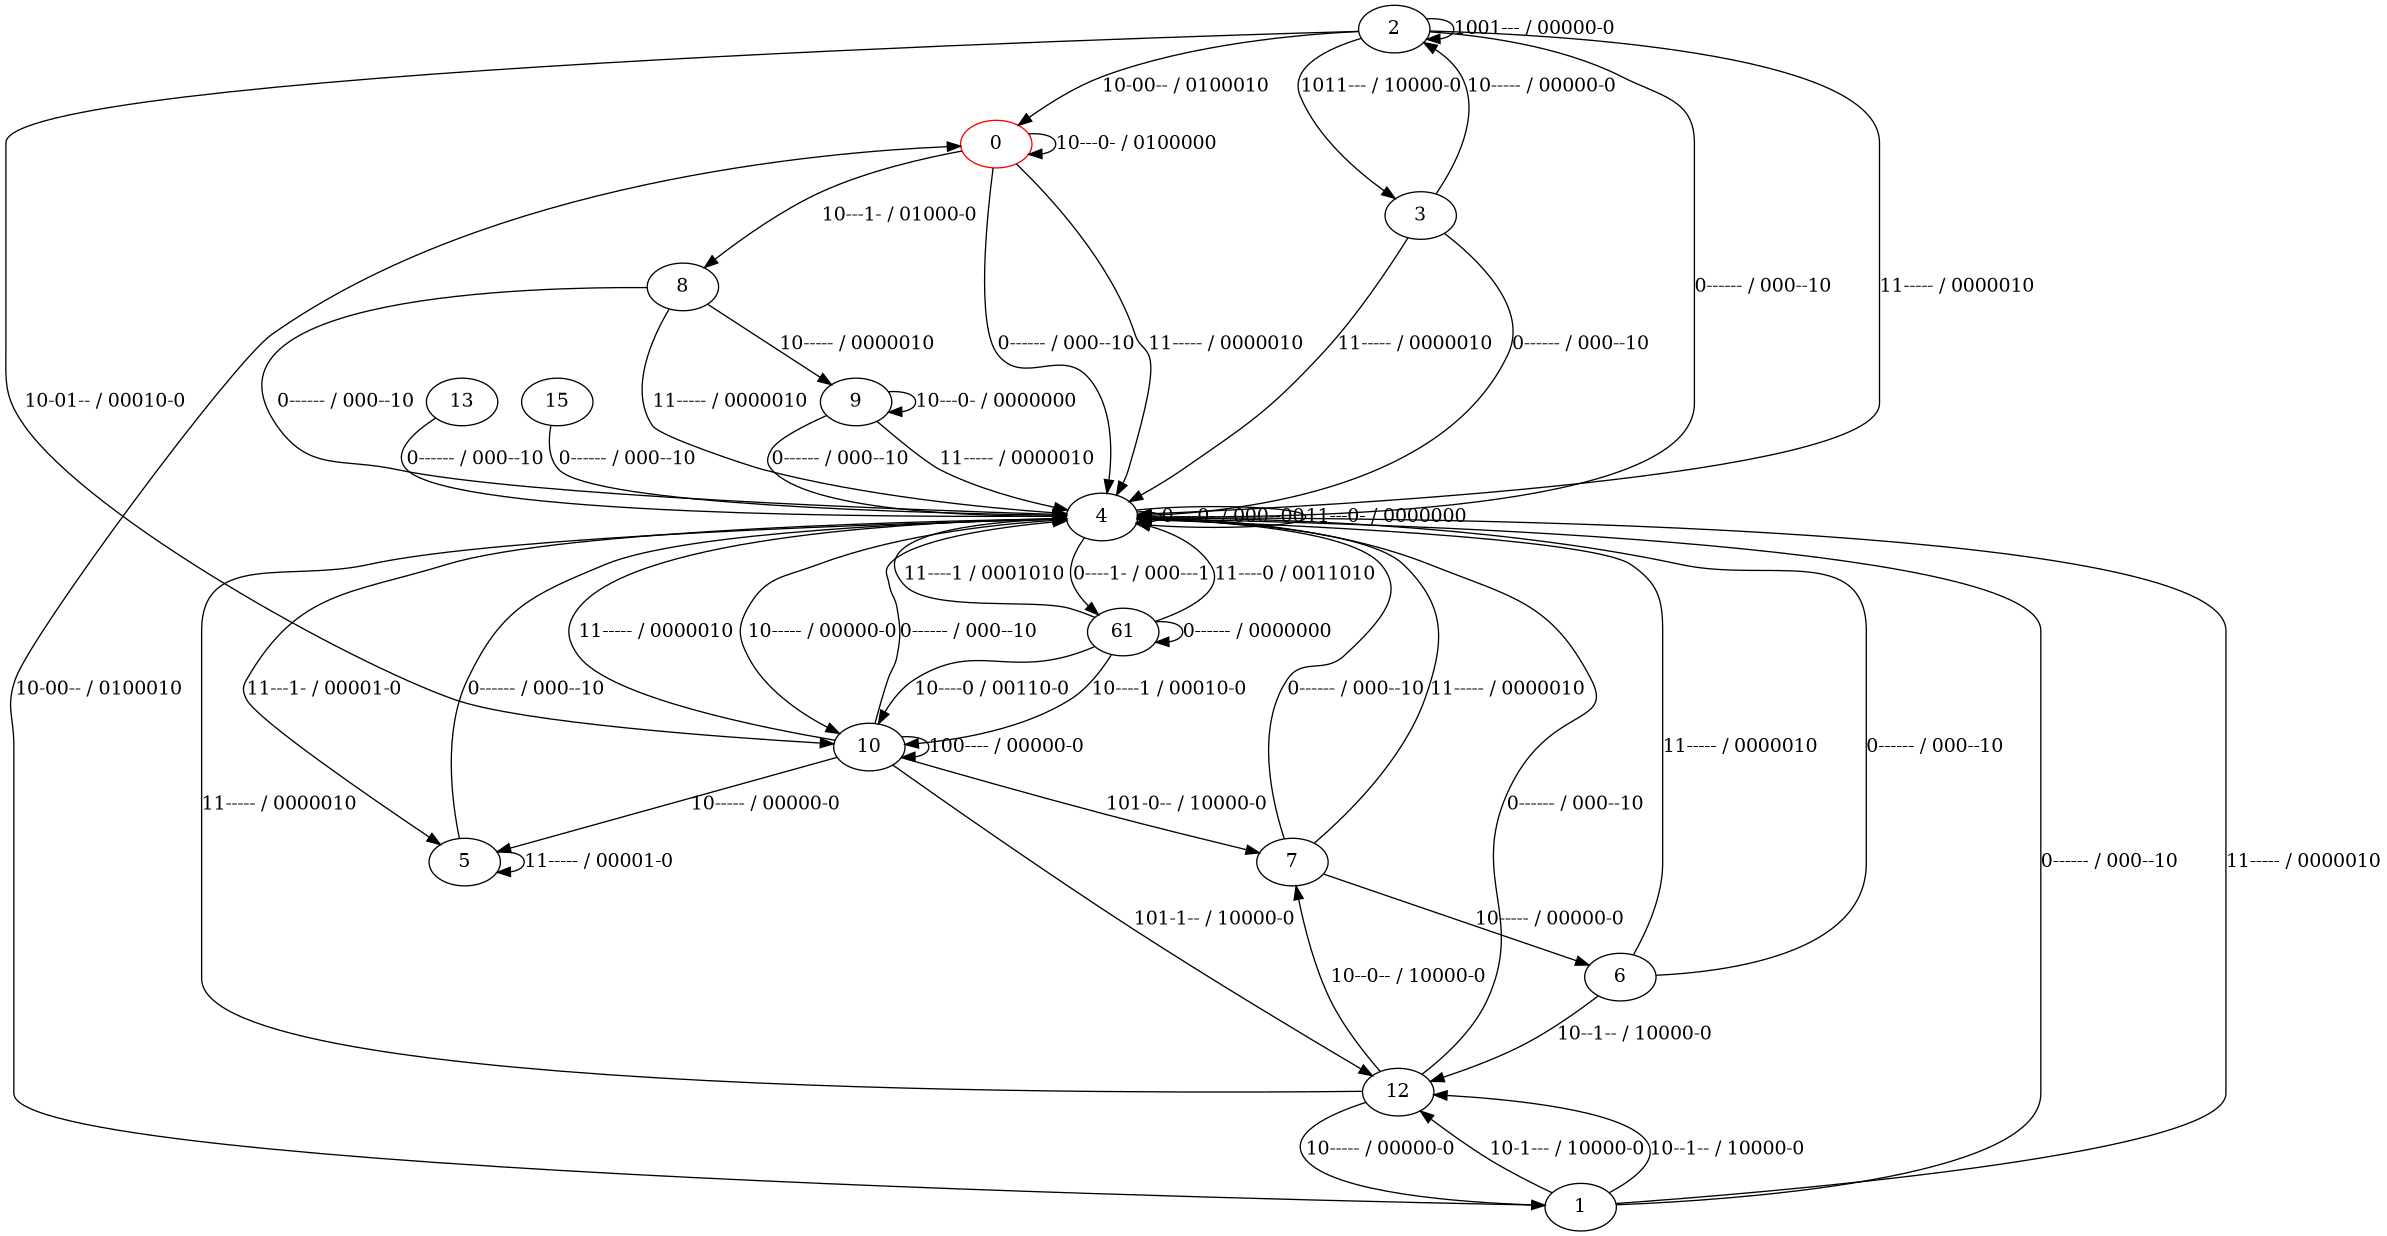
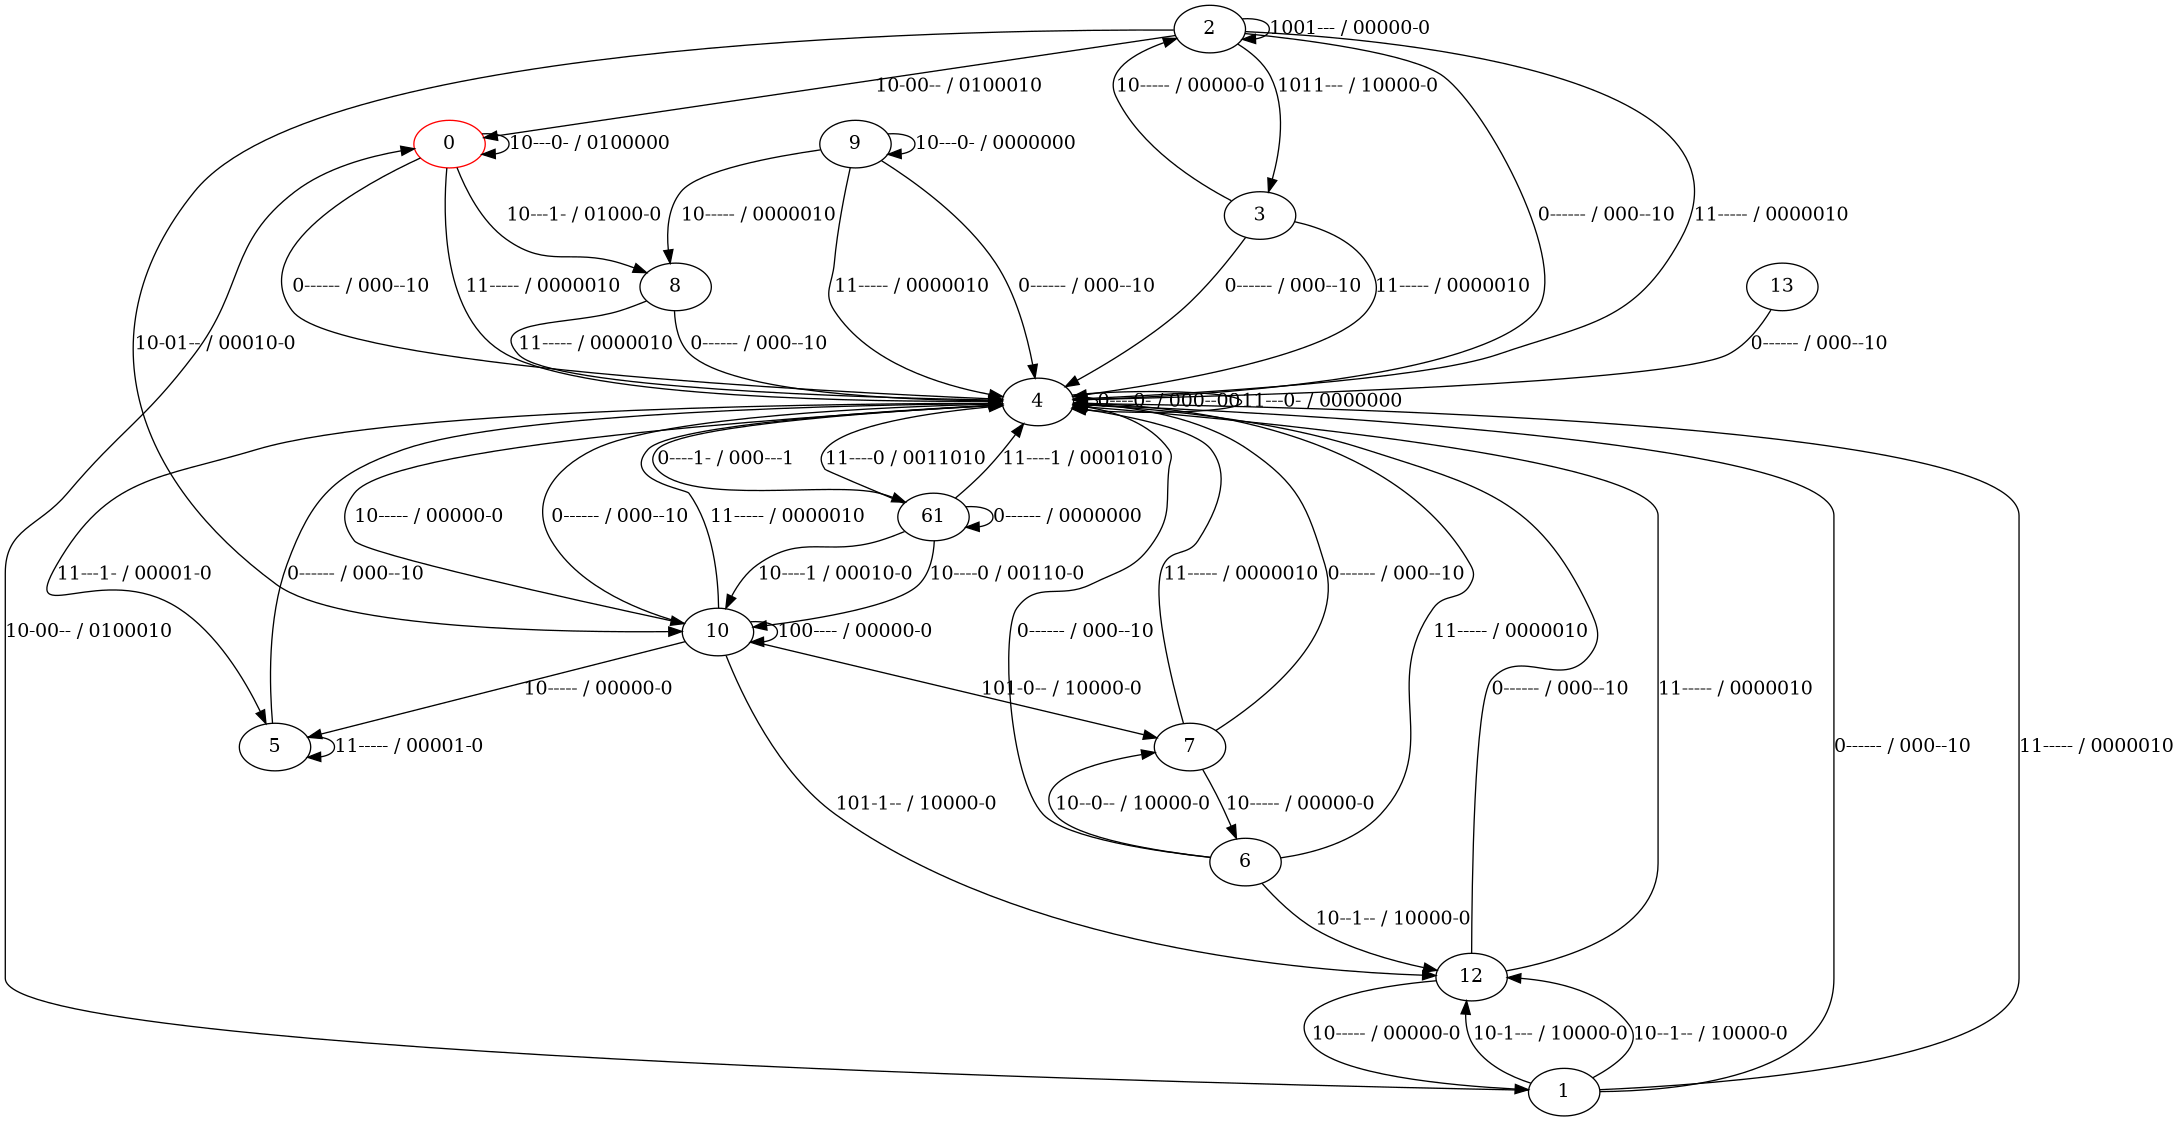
(764, 341) -> (719, 172)
(557, 402) -> none
(1327, 992) -> (1054, 812)
